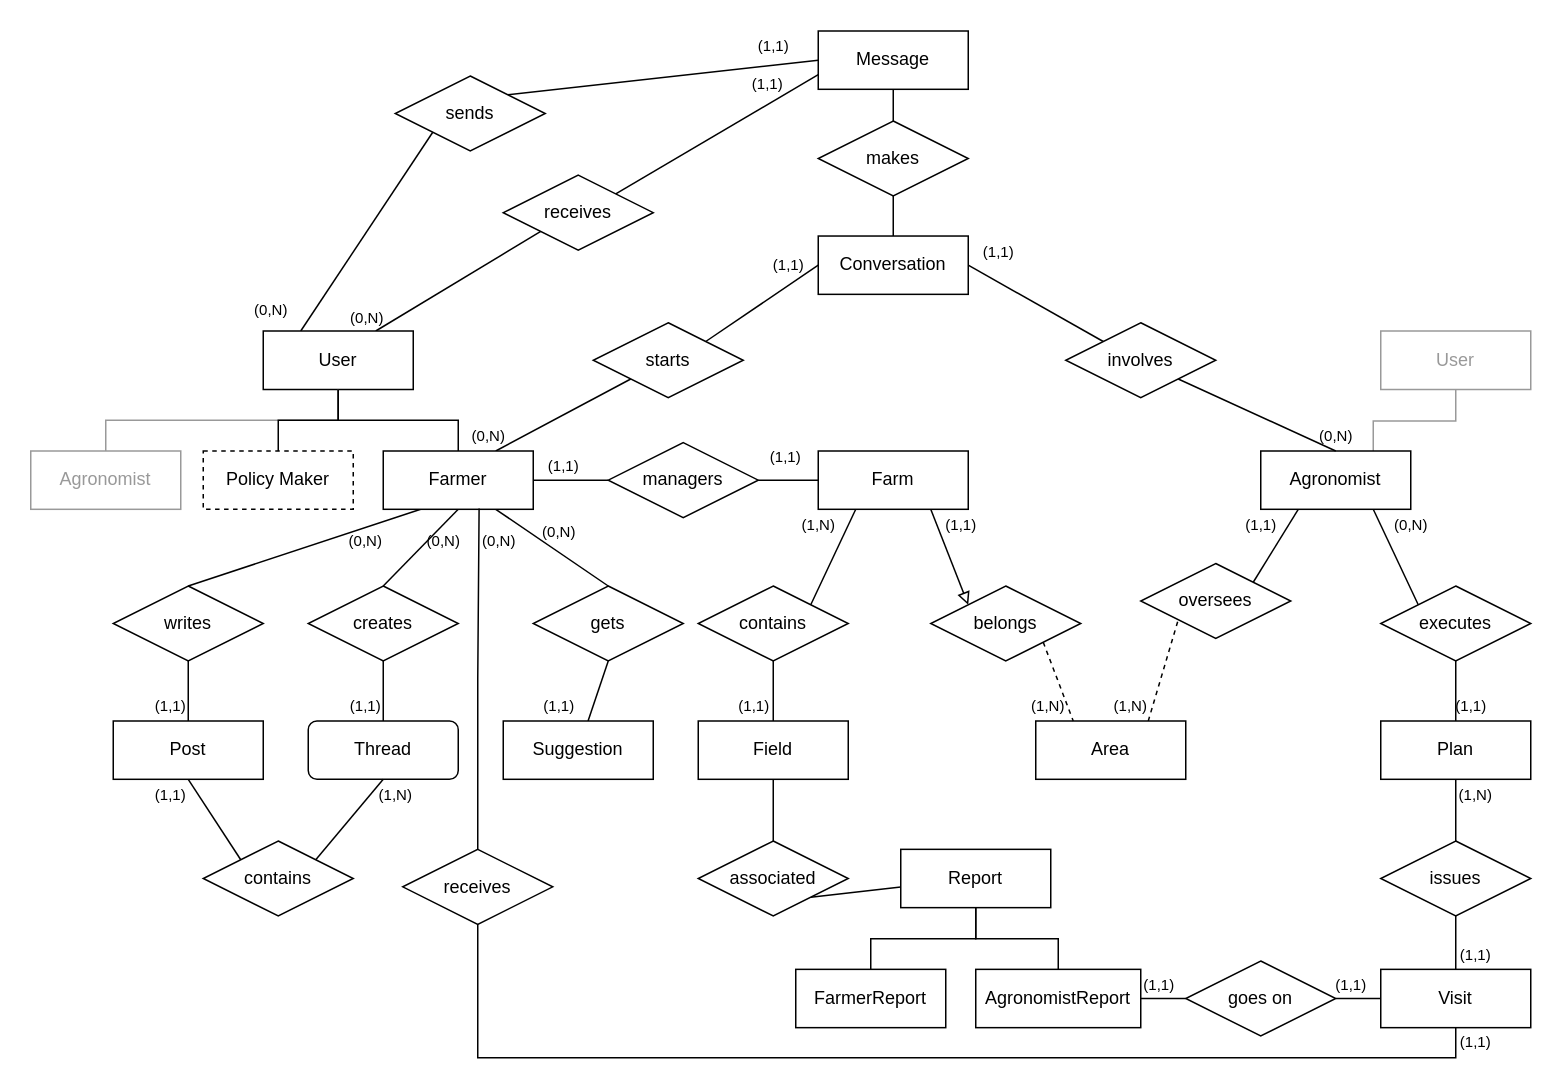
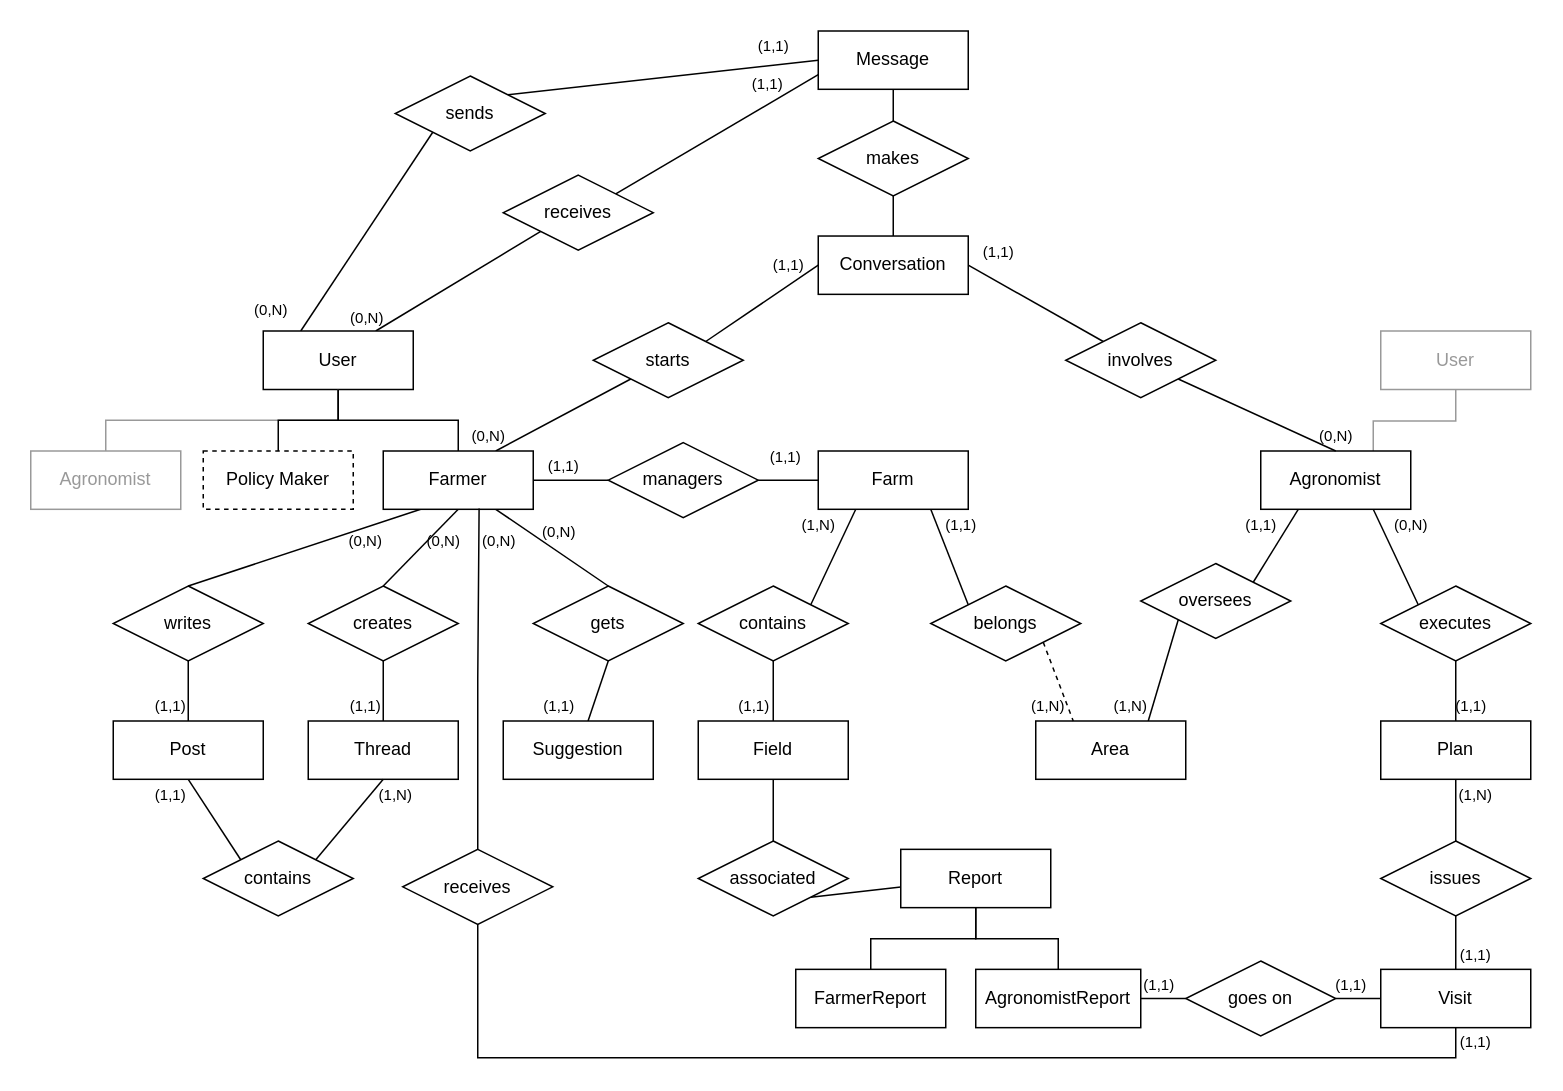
(963, 591) -> (965, 597)
(1164, 669) -> (1164, 669)
(383, 750) -> (383, 750)
